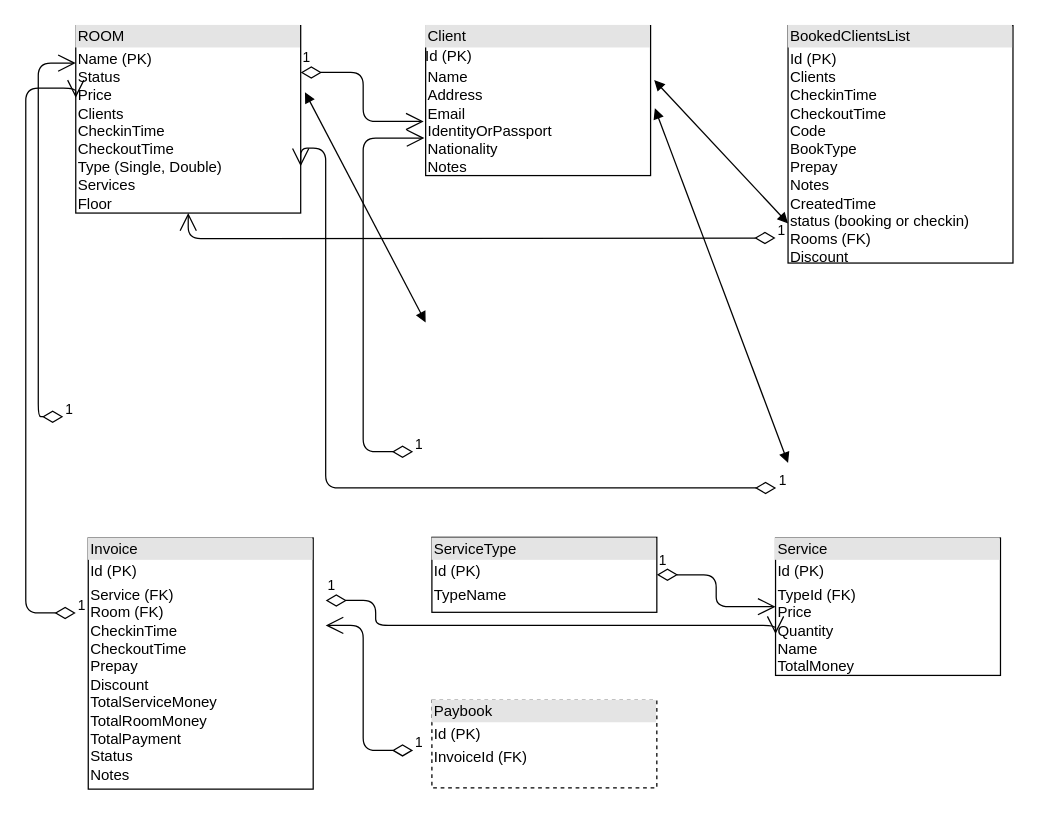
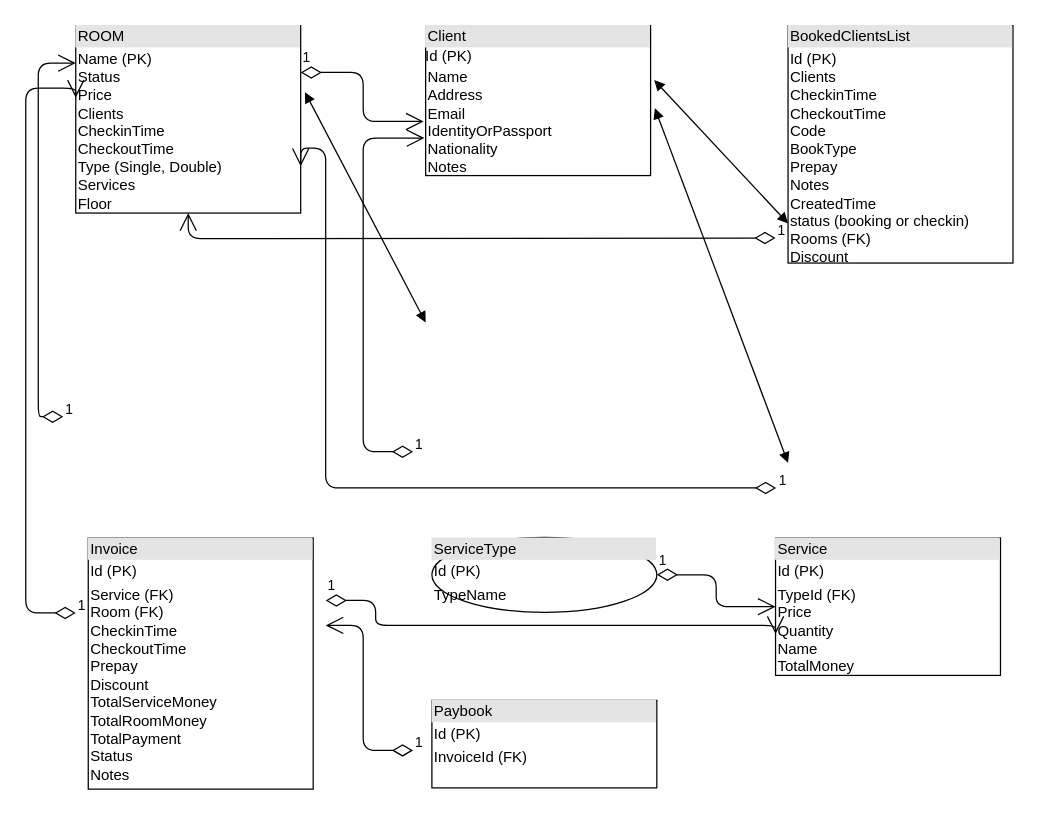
(544, 575) -> (544, 575)
(544, 744) -> (544, 744)
